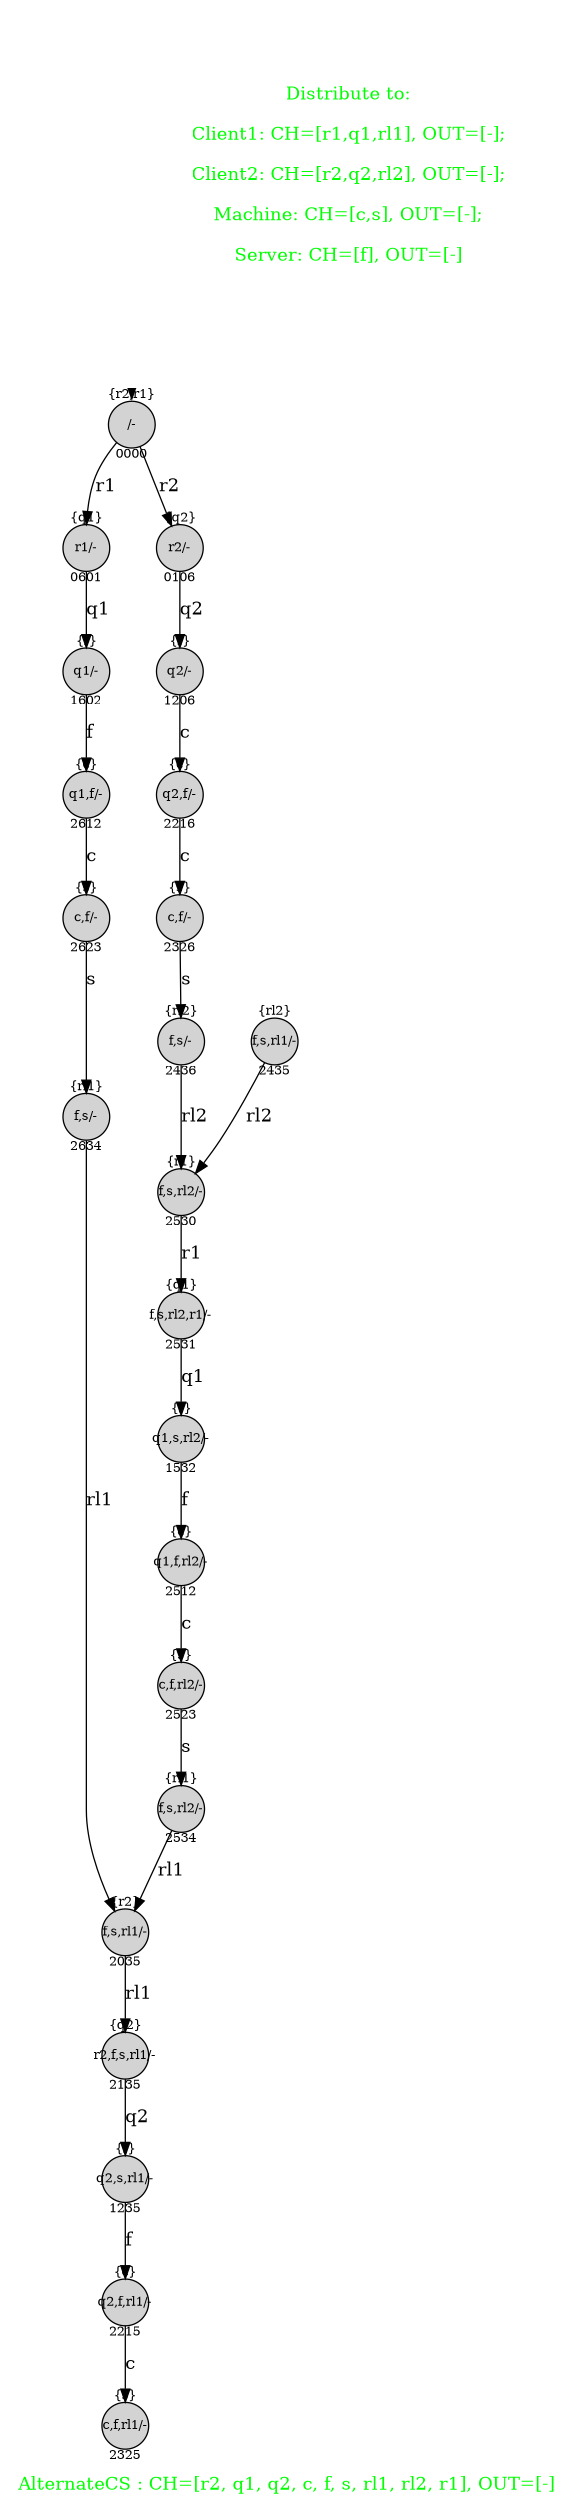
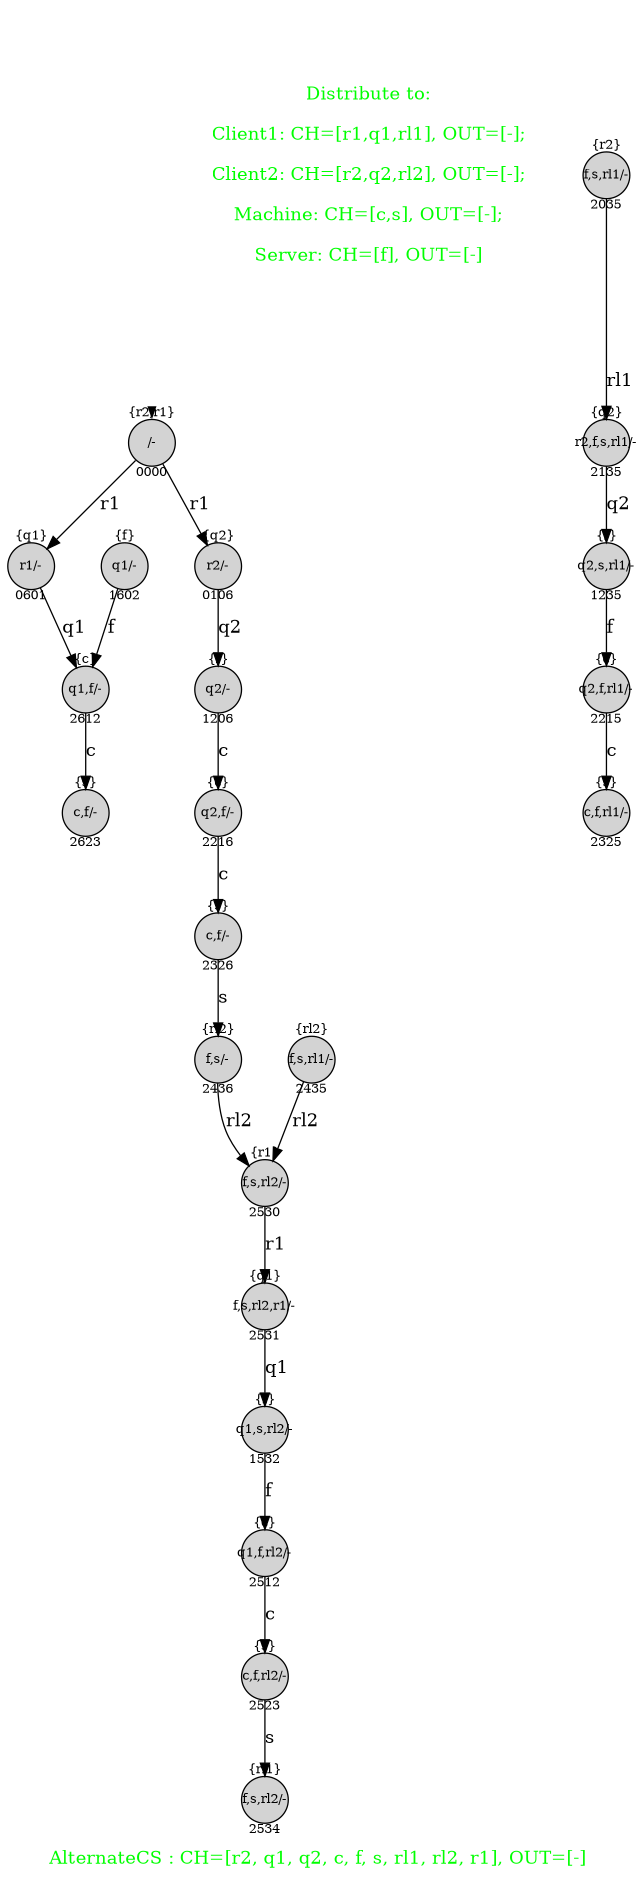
(169, 486) -> (200, 505)
(86, 603) -> (56, 622)
(86, 1117) -> none
(156, 1865) -> none
